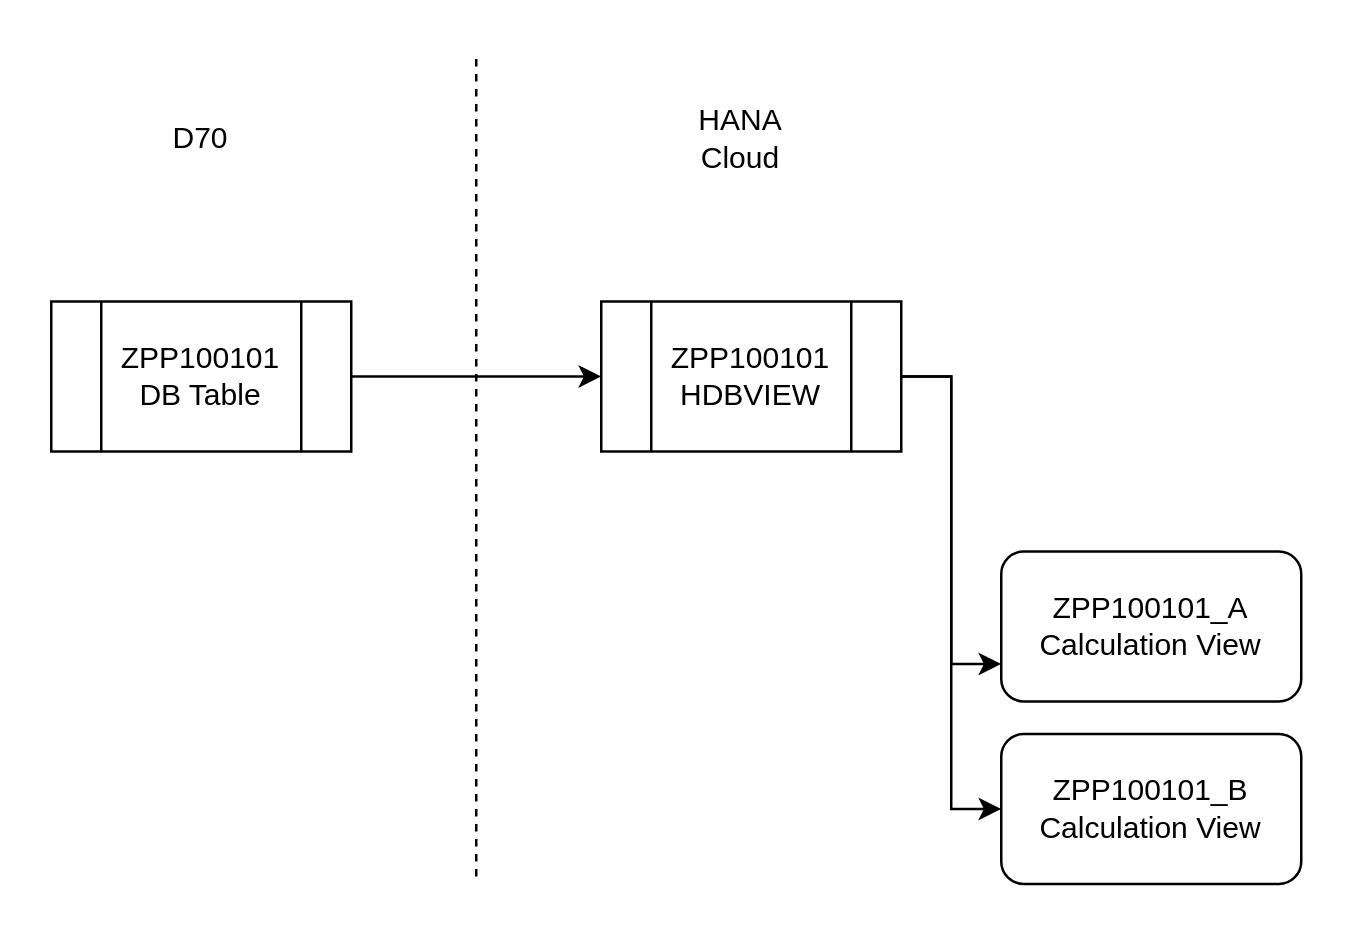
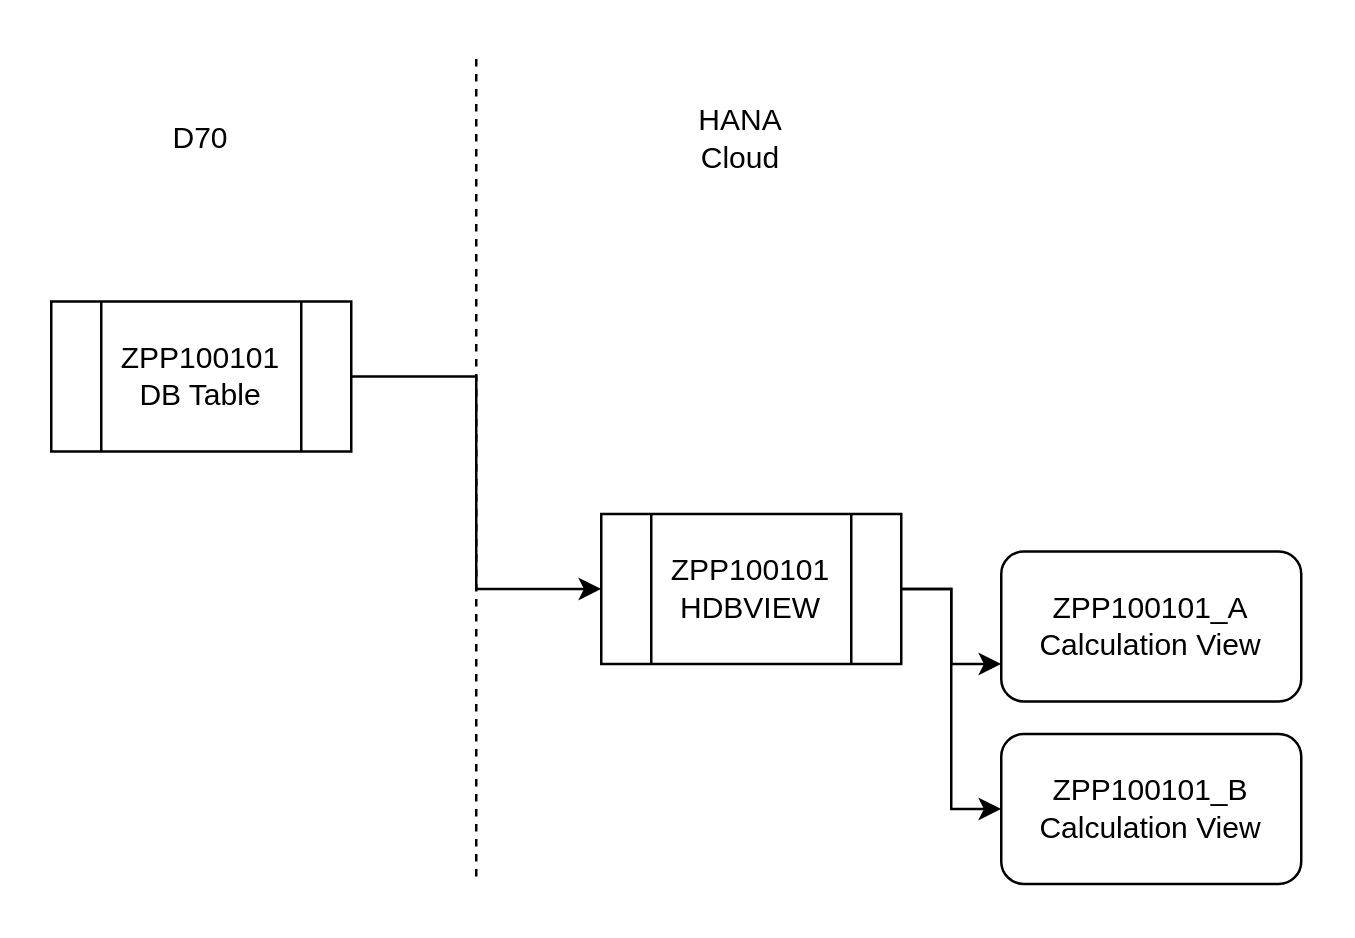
(751, 376) -> (751, 589)
